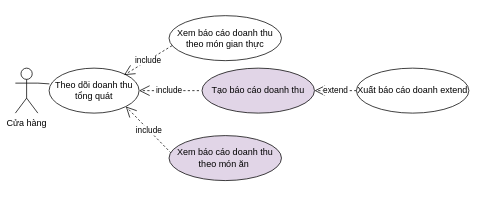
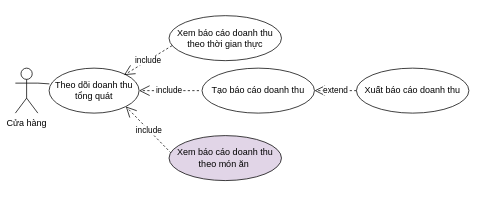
(225, 38) -> (225, 38)
(258, 90) -> (258, 90)
(413, 90) -> (413, 90)
